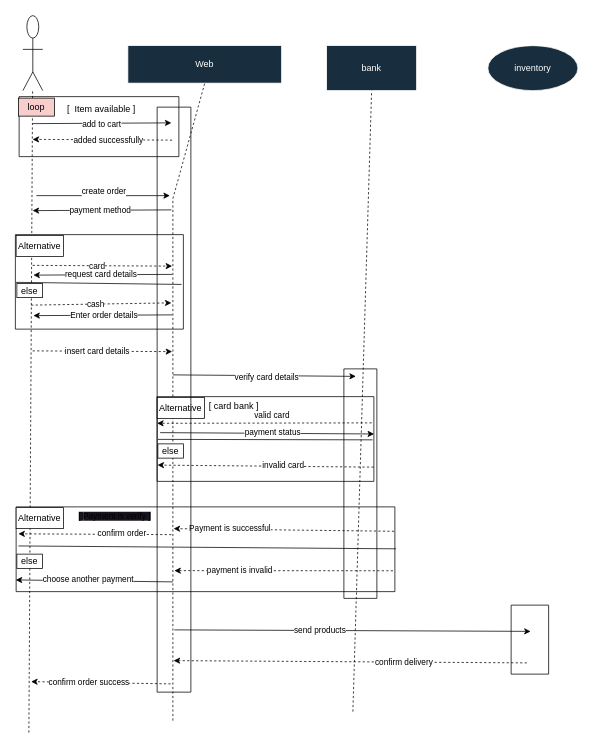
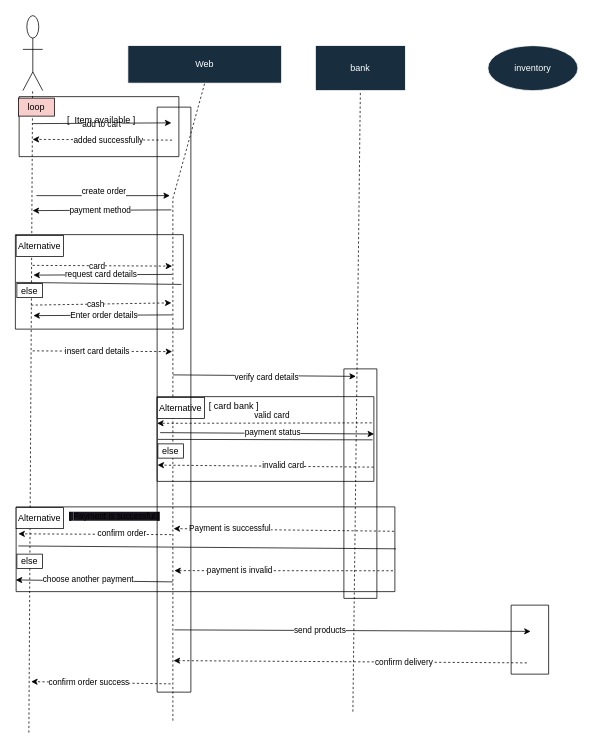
(372, 68) -> (360, 68)
(102, 109) -> (102, 120)
(115, 516) -> (115, 516)
